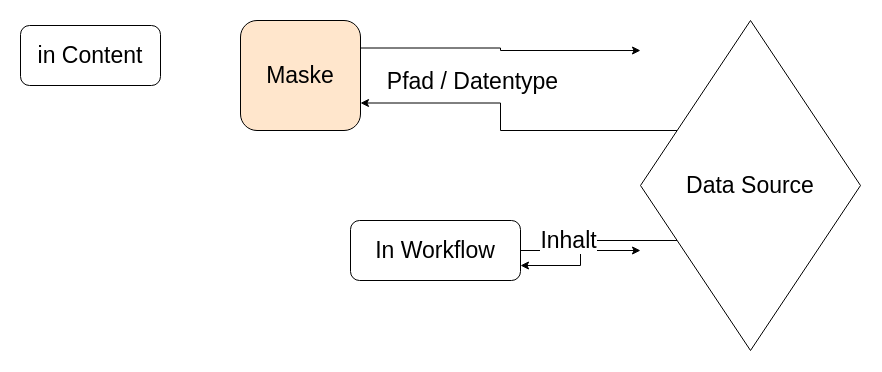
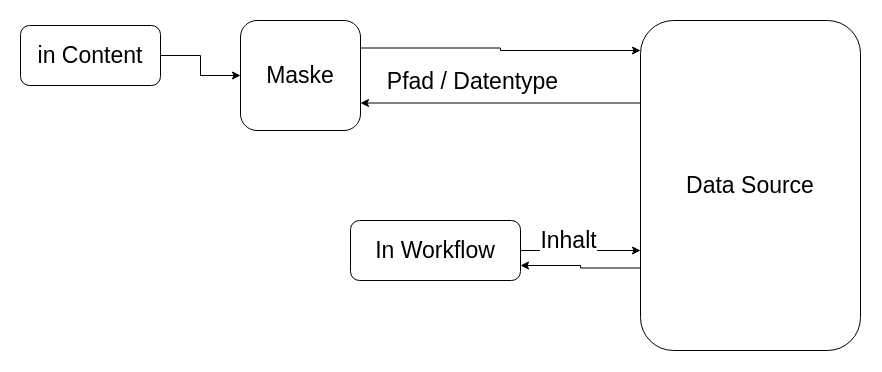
none -> (201, 62)
(301, 76) -> (301, 76)
(751, 186) -> (751, 186)
